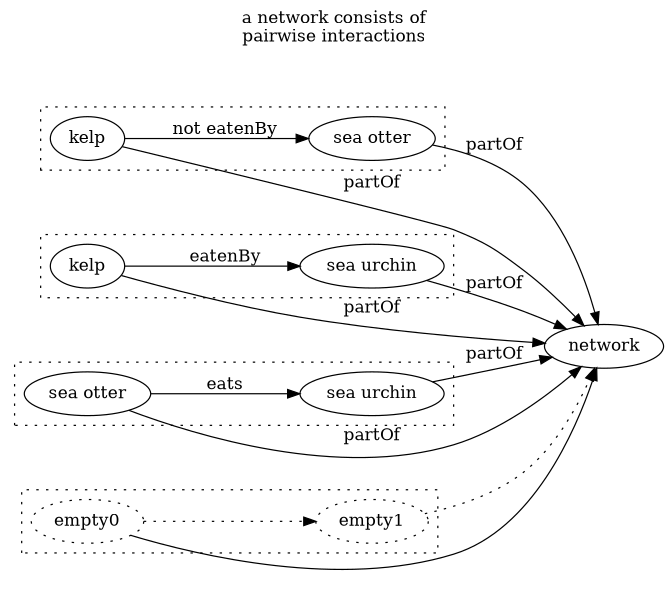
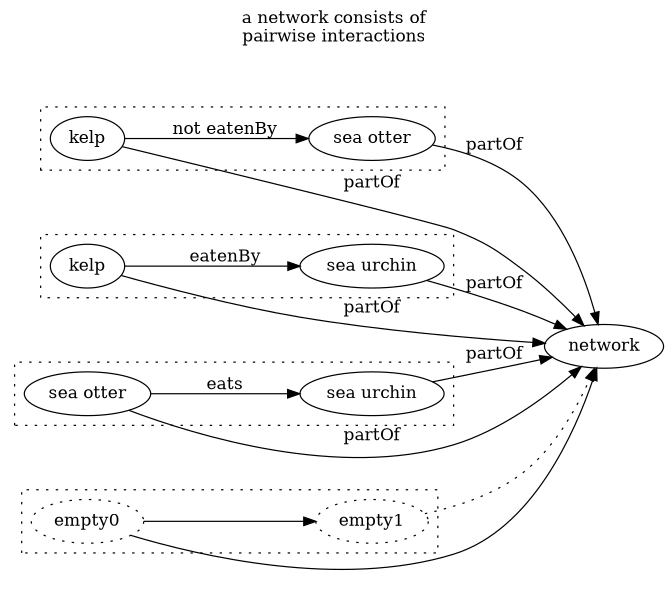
(224, 521) -> (224, 521)
